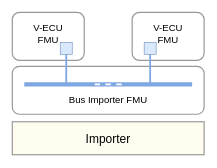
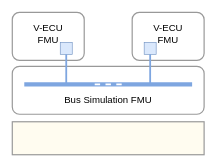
(108, 99) -> (108, 99)
(108, 138) -> none
